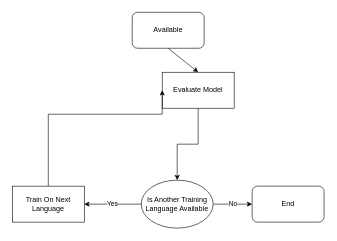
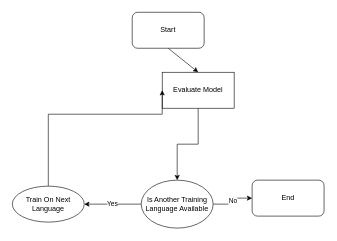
(168, 30) -> (168, 30)
(48, 204) -> (48, 204)
(288, 204) -> (288, 198)
